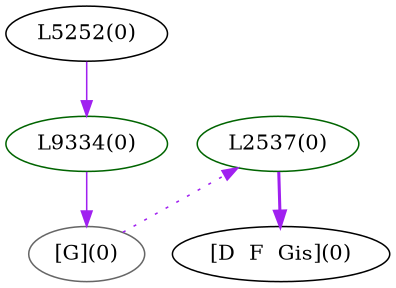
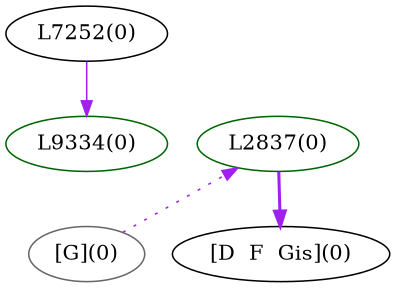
(87, 34) -> (87, 34)
(278, 144) -> (278, 144)
(87, 191) -> none
